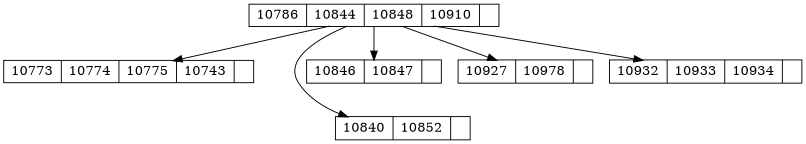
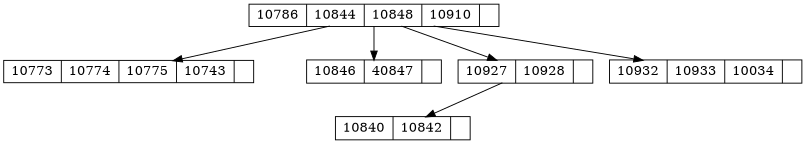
(296, 67) -> (468, 98)
(393, 71) -> (393, 71)
(544, 71) -> (544, 71)
(754, 71) -> (754, 71)
(422, 128) -> (422, 128)
